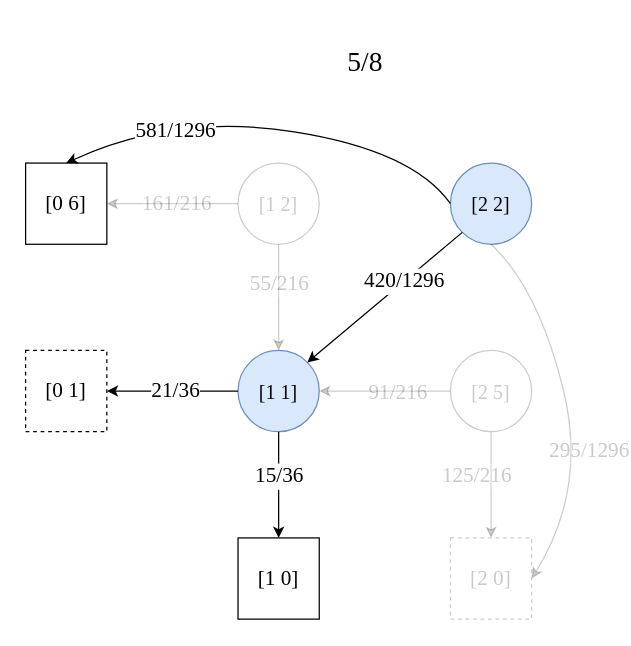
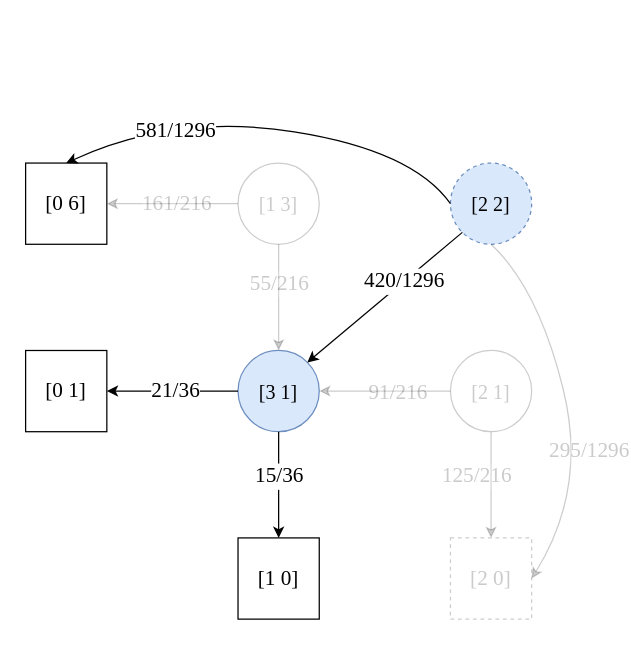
(370, 63) -> none
(279, 204) -> (279, 204)
(491, 204) -> (491, 204)
(66, 391) -> (66, 391)
(279, 392) -> (279, 392)
(491, 392) -> (491, 392)
